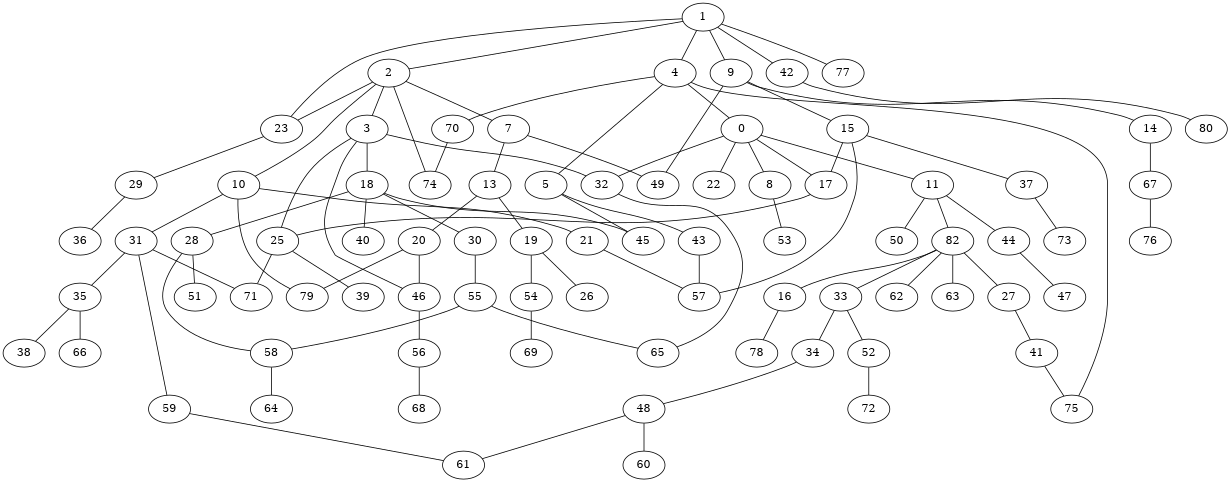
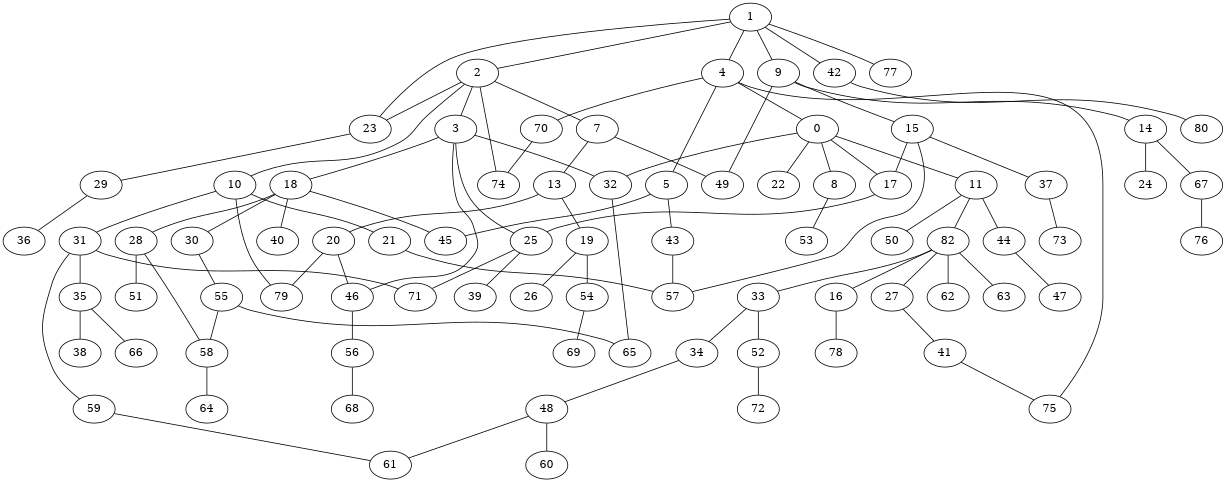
none -> (1146, 185)
